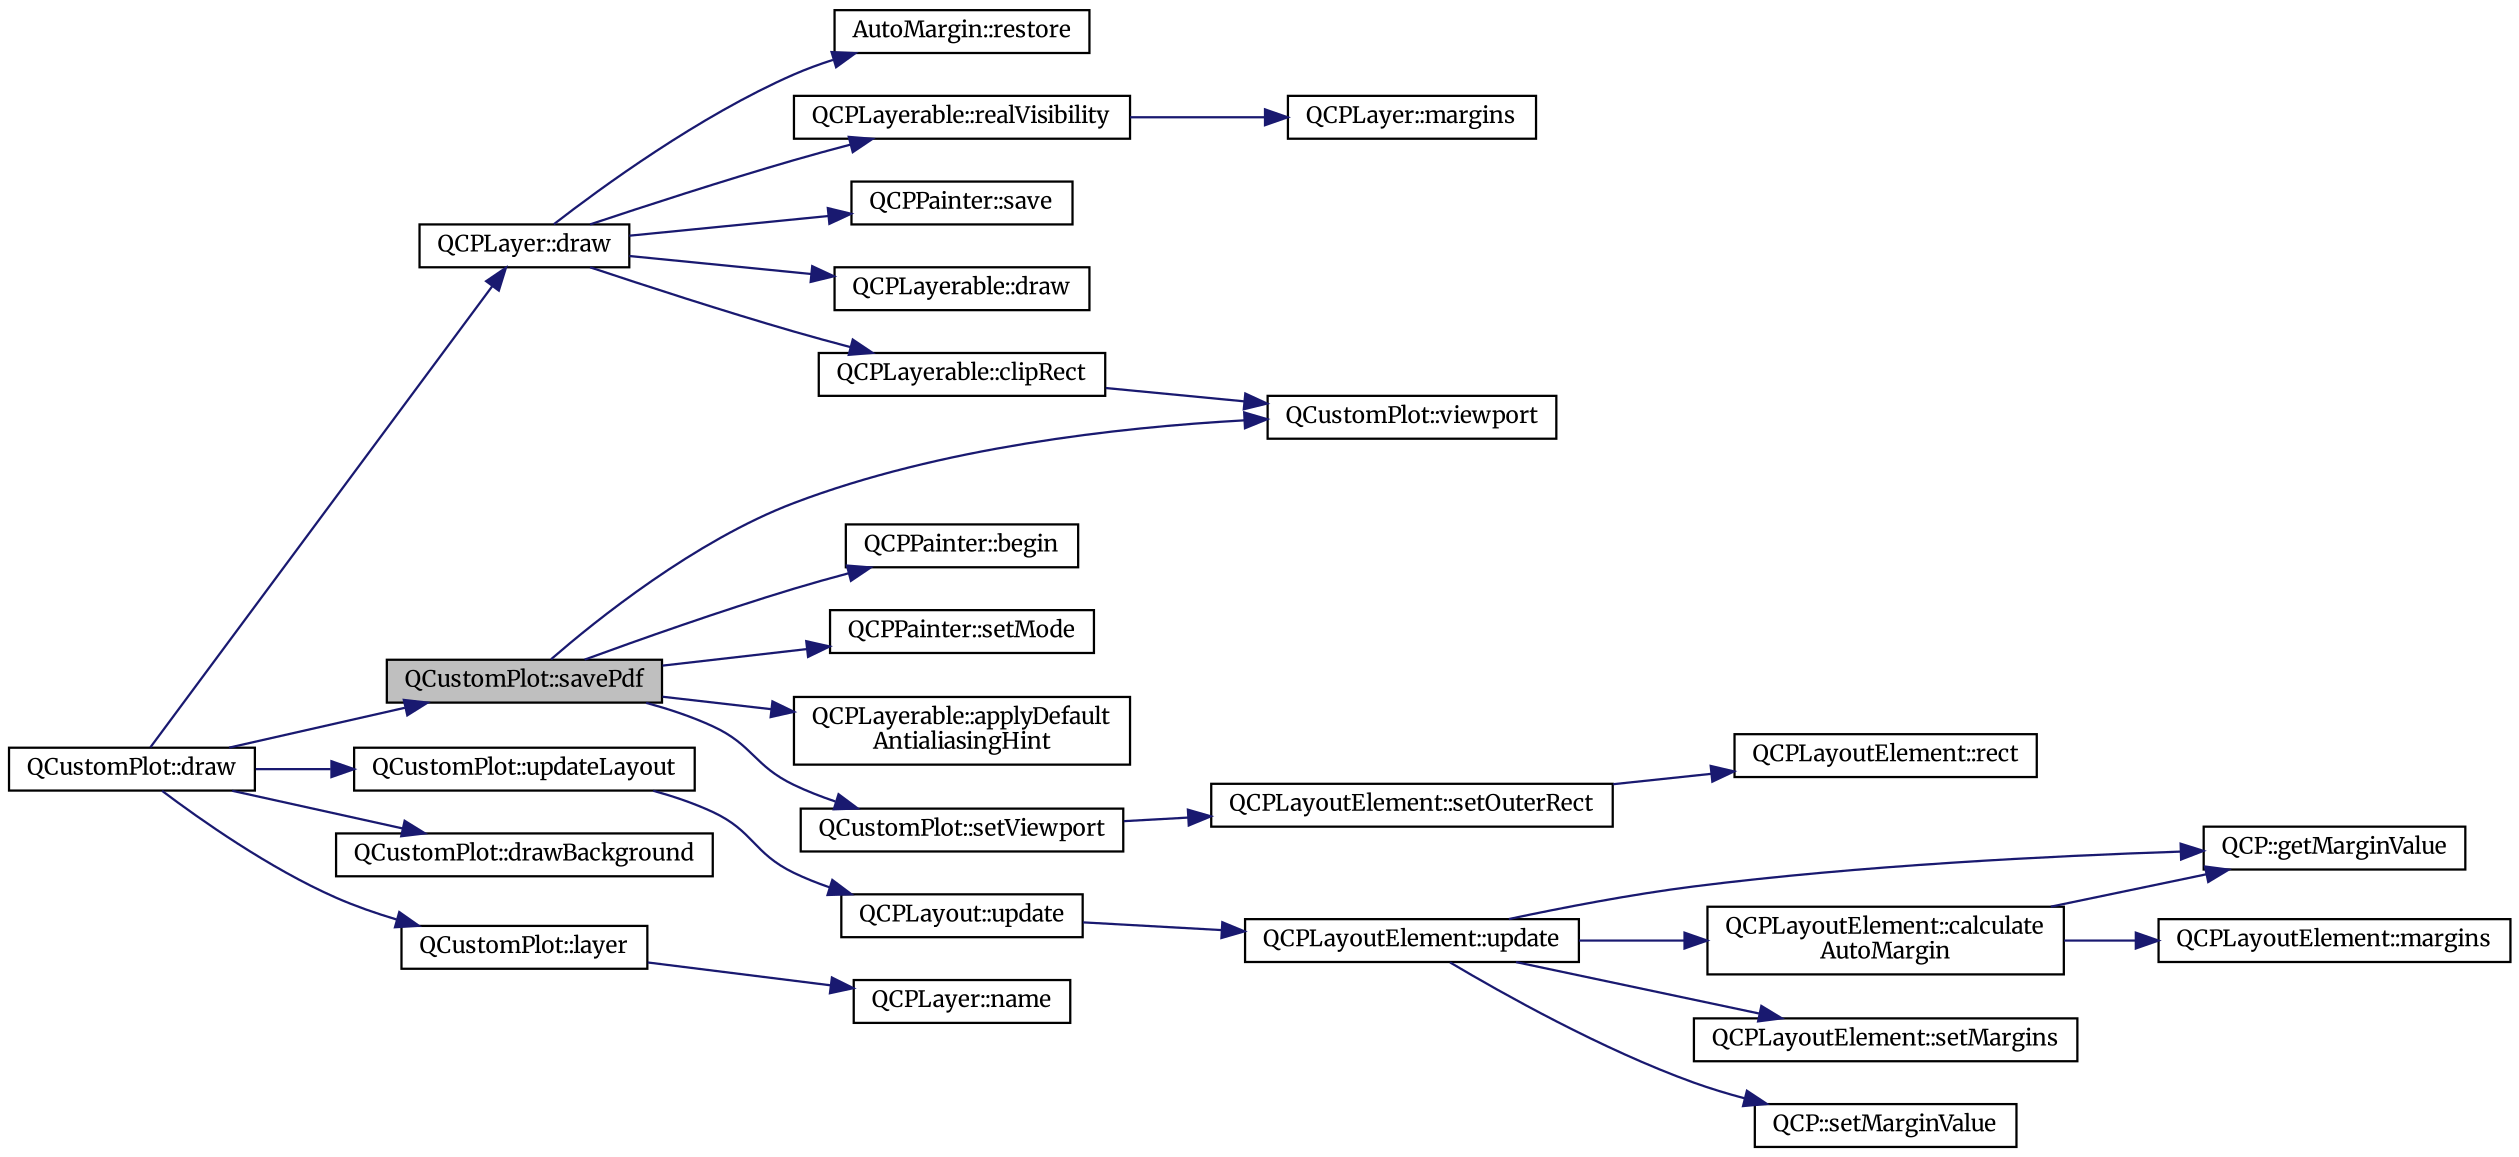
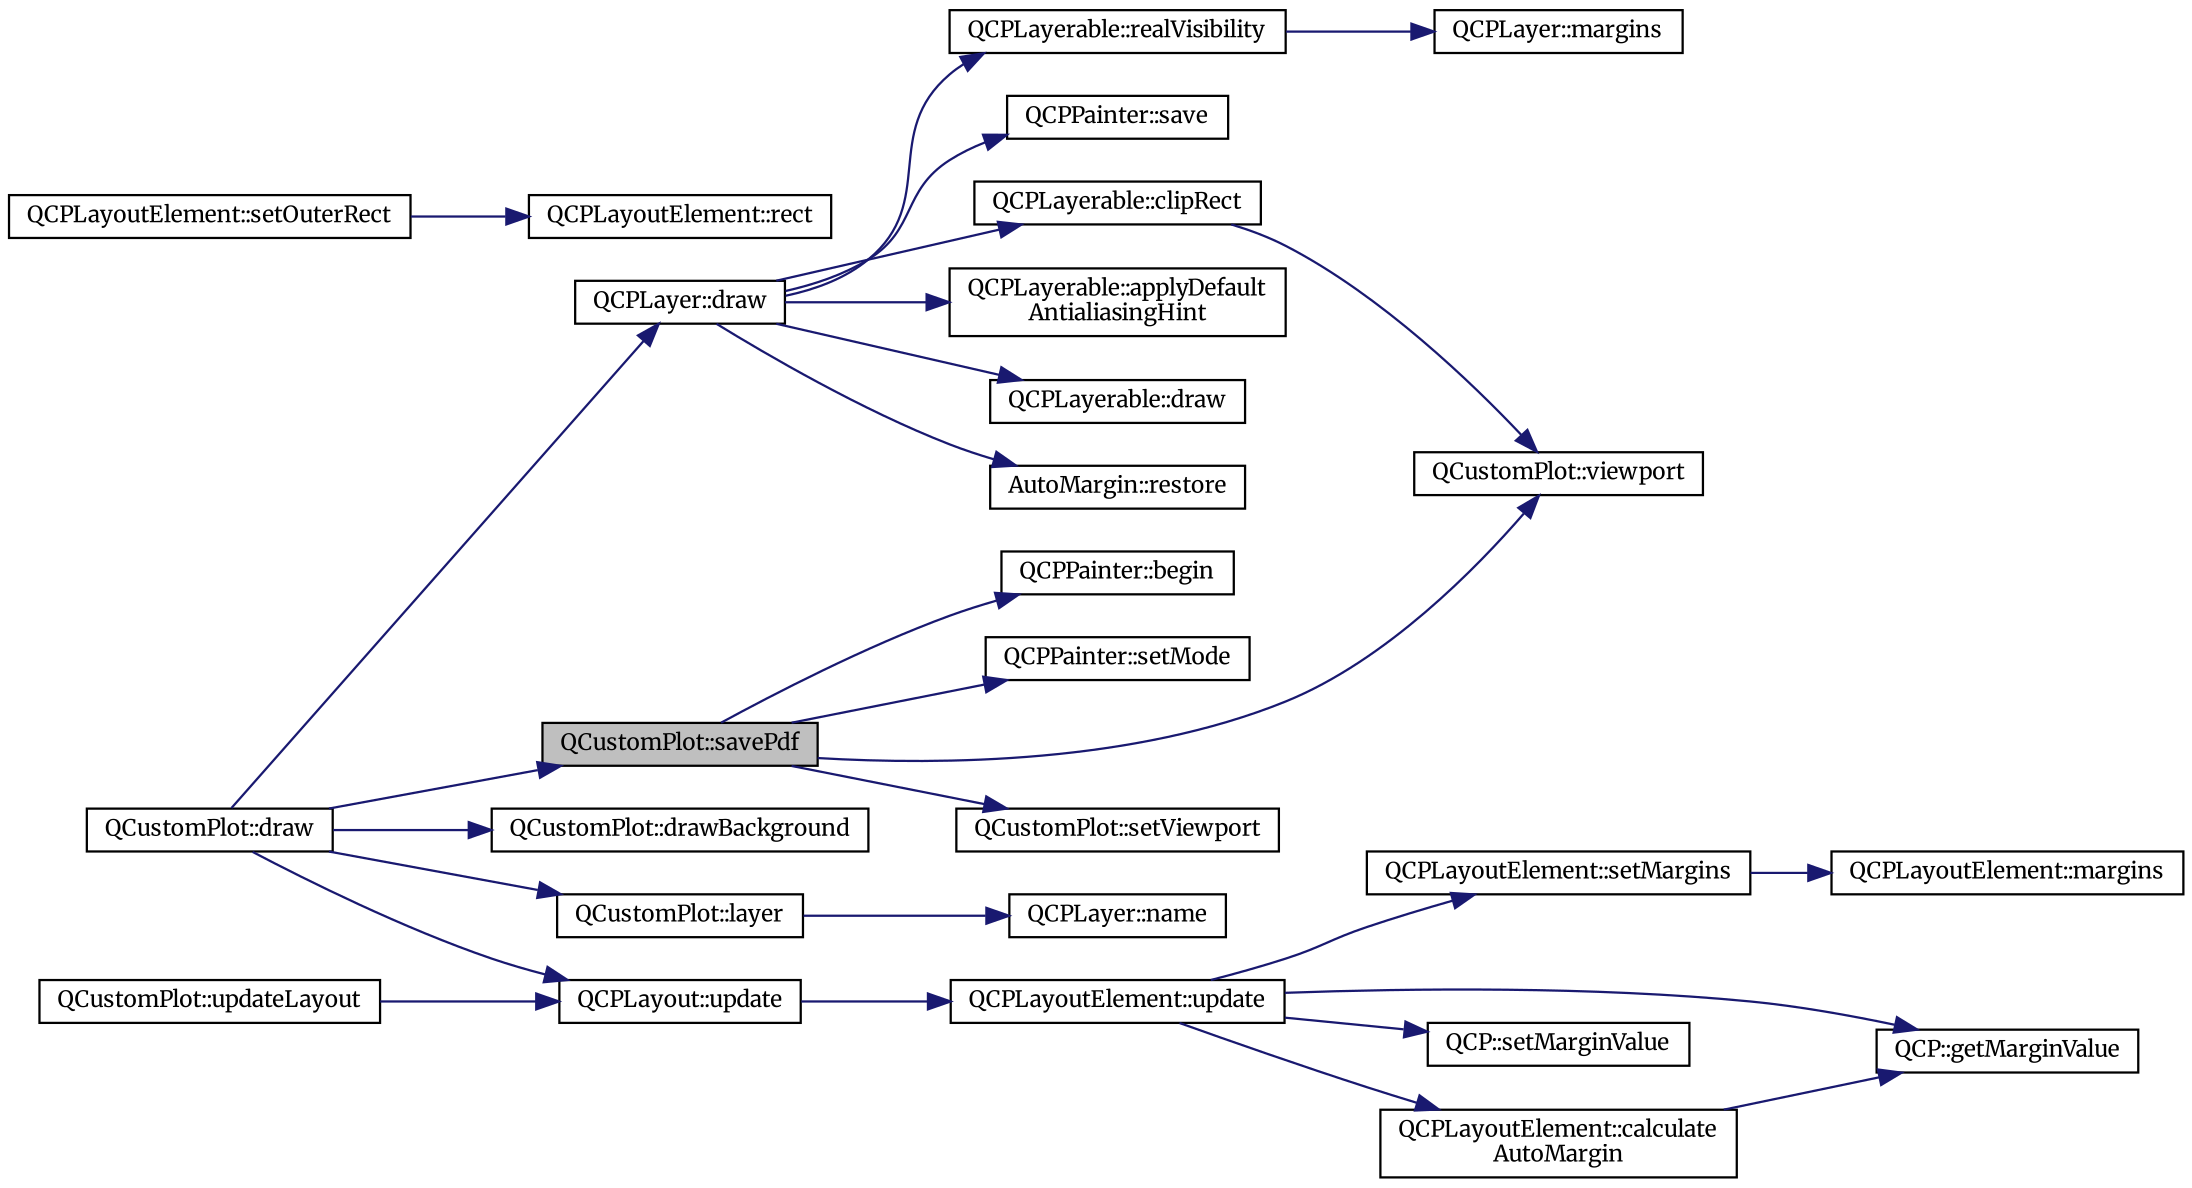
(717, 703) -> (856, 302)
(293, 769) -> (396, 921)
(1156, 819) -> none
(2100, 941) -> (1779, 873)
